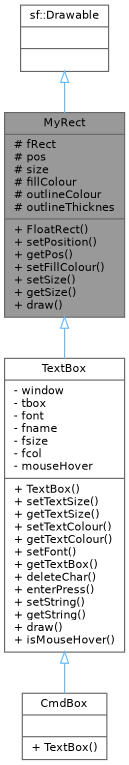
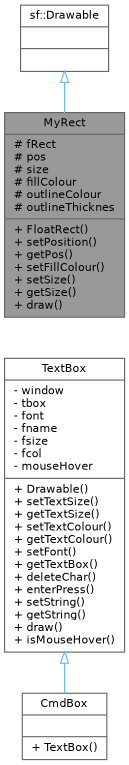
(65, 344) -> none
(47, 489) -> (51, 489)
